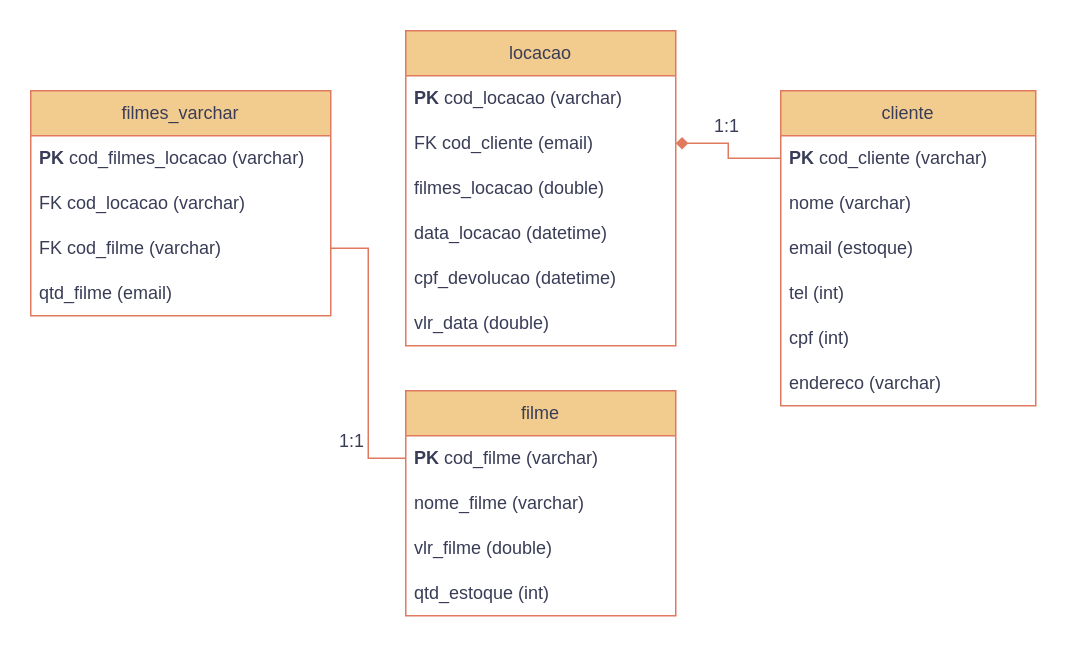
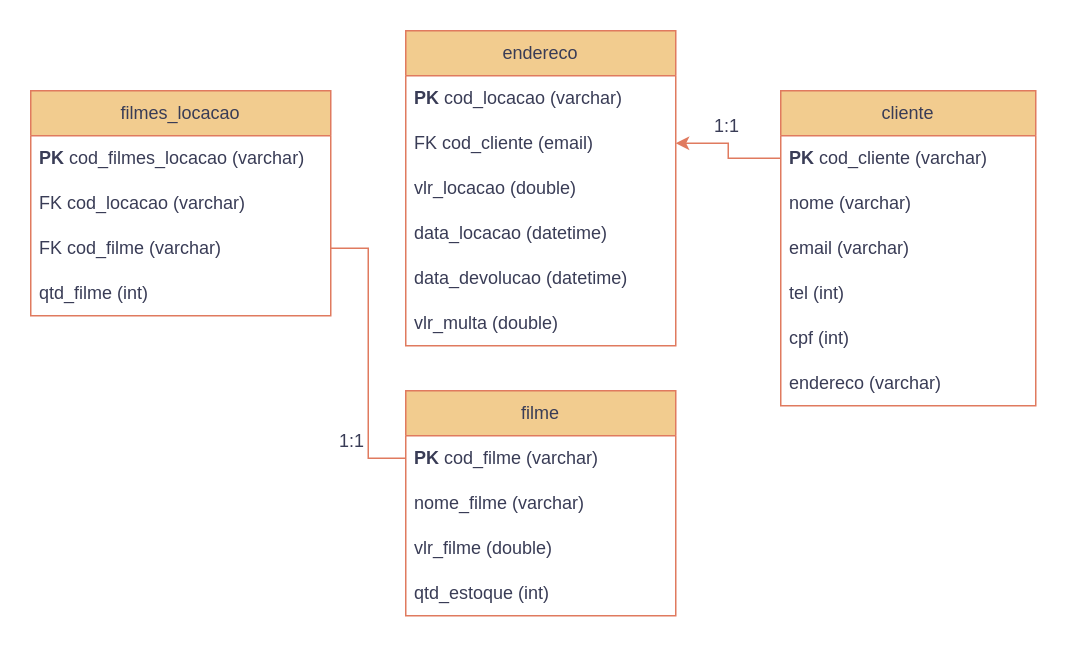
(541, 53) -> (541, 53)
(181, 113) -> (181, 113)
(688, 143) -> (687, 143)
(519, 188) -> (506, 188)
(858, 248) -> (858, 248)
(529, 278) -> (534, 278)
(114, 293) -> (106, 293)
(493, 323) -> (496, 323)
